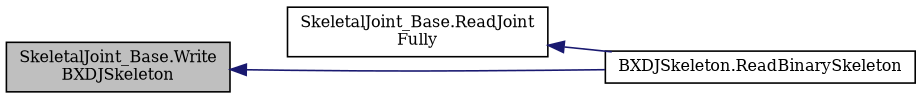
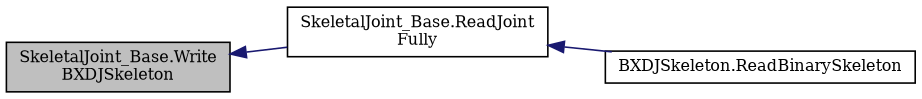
(426, 71) -> (267, 50)
